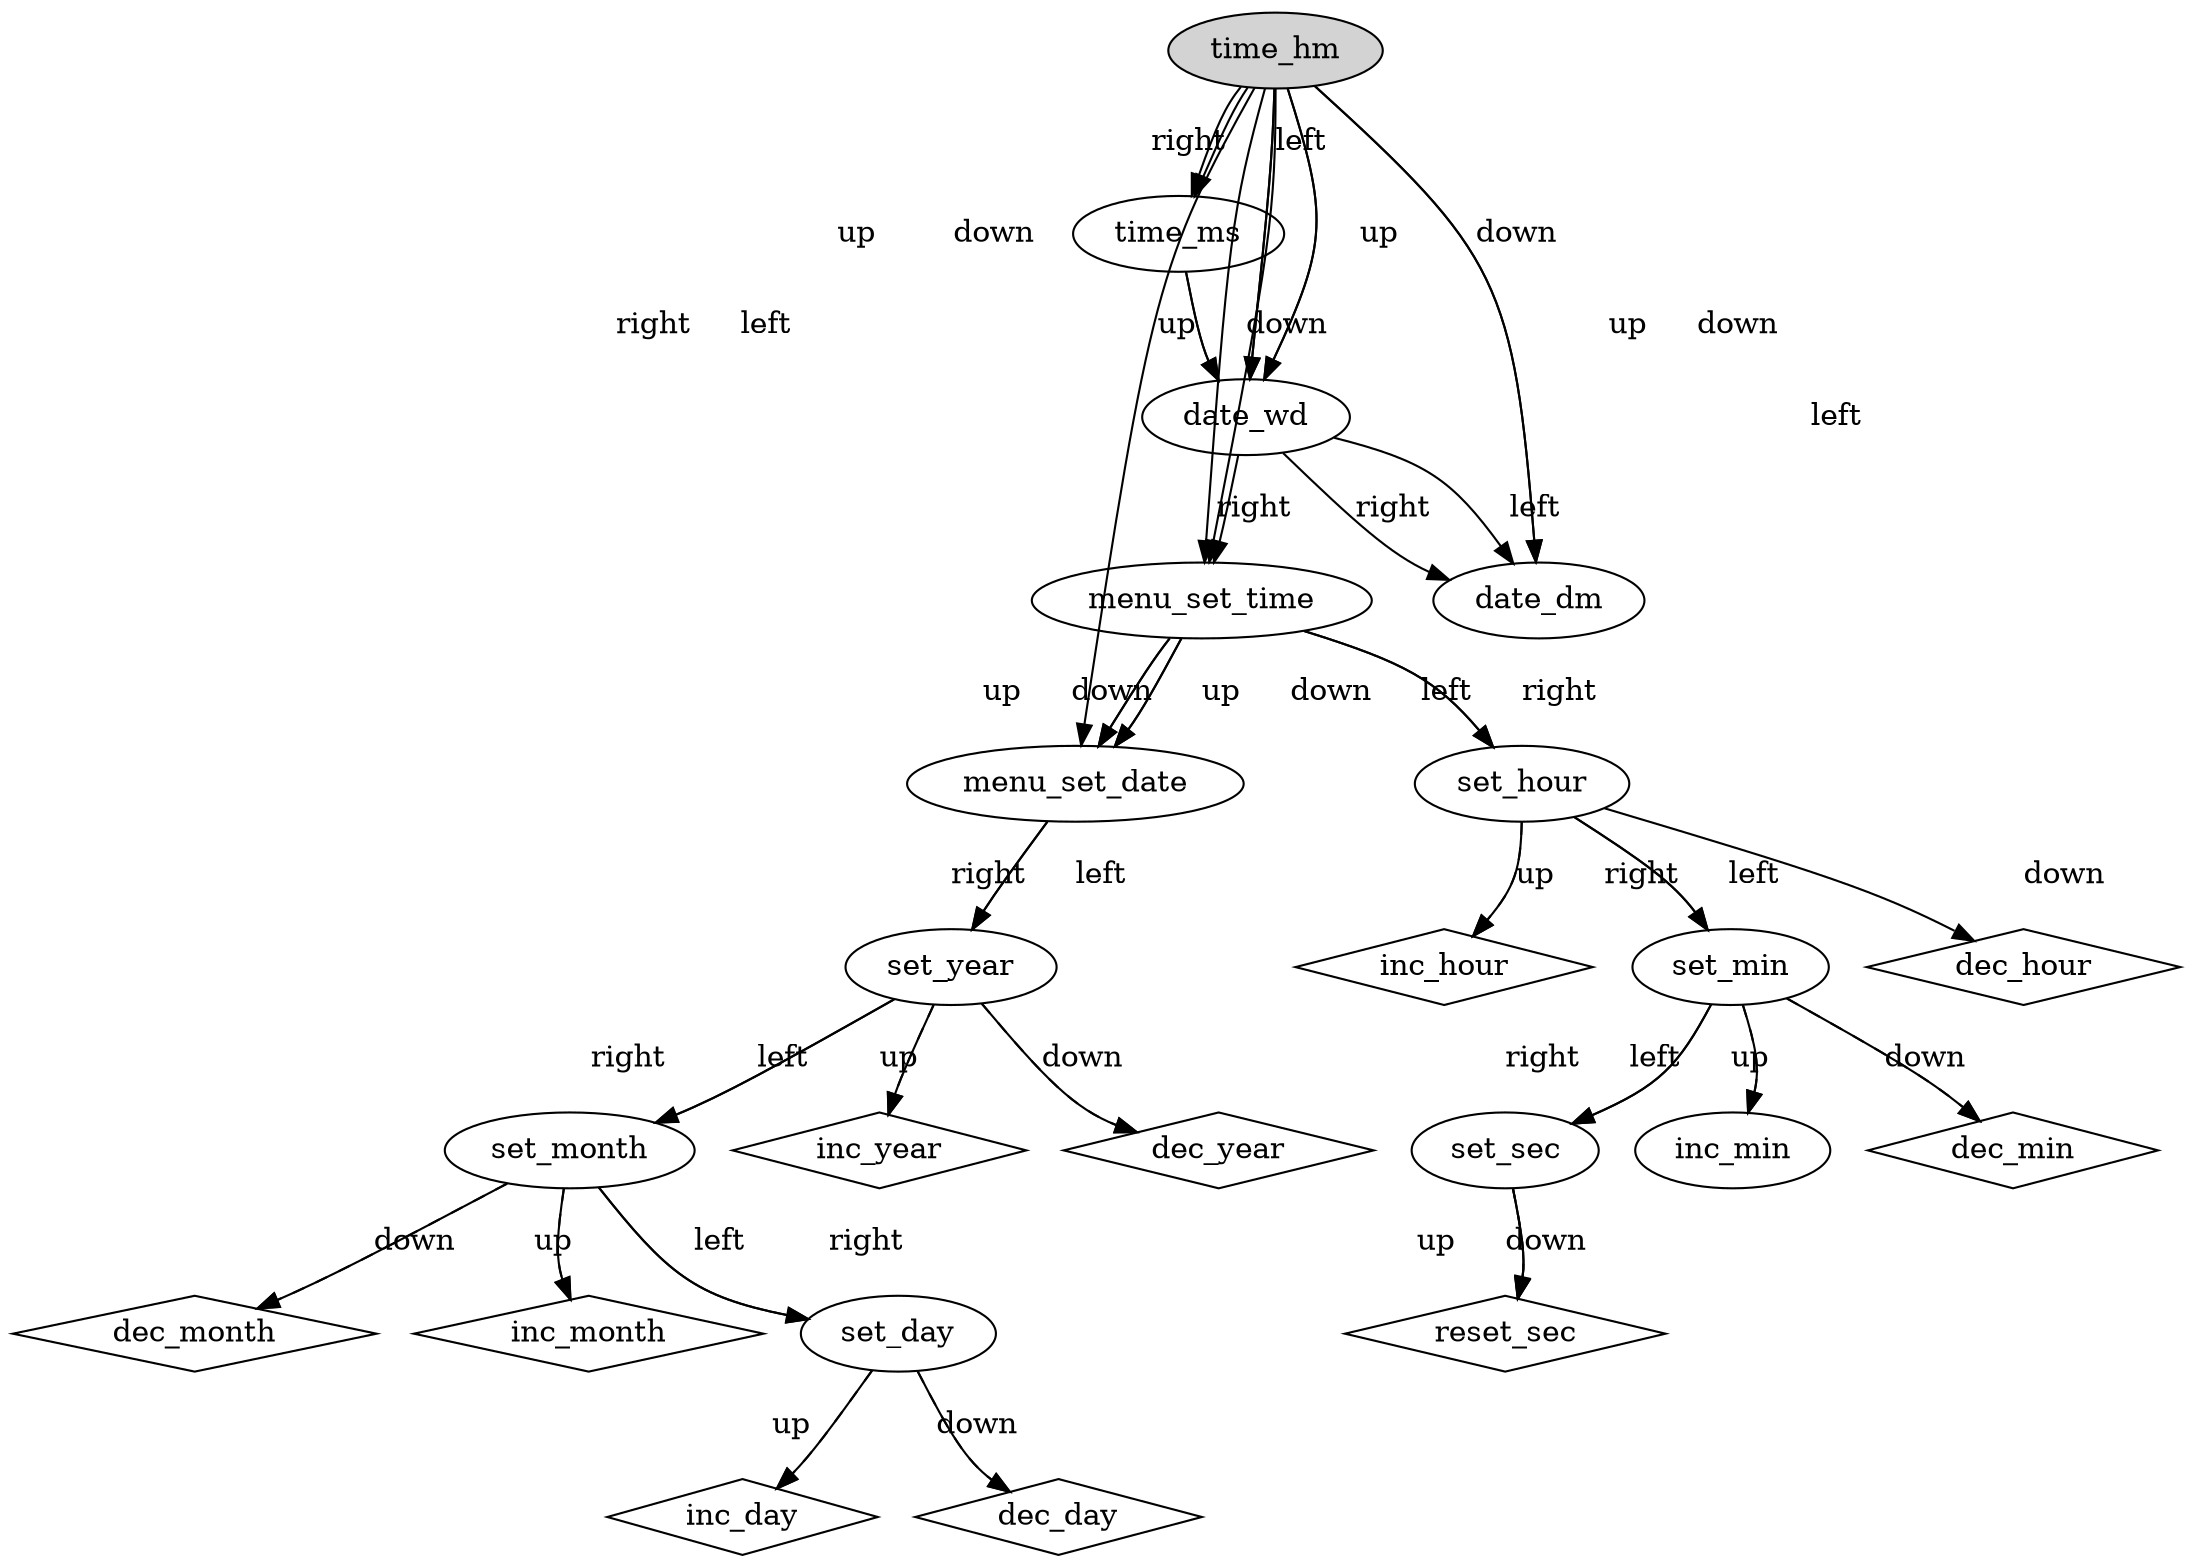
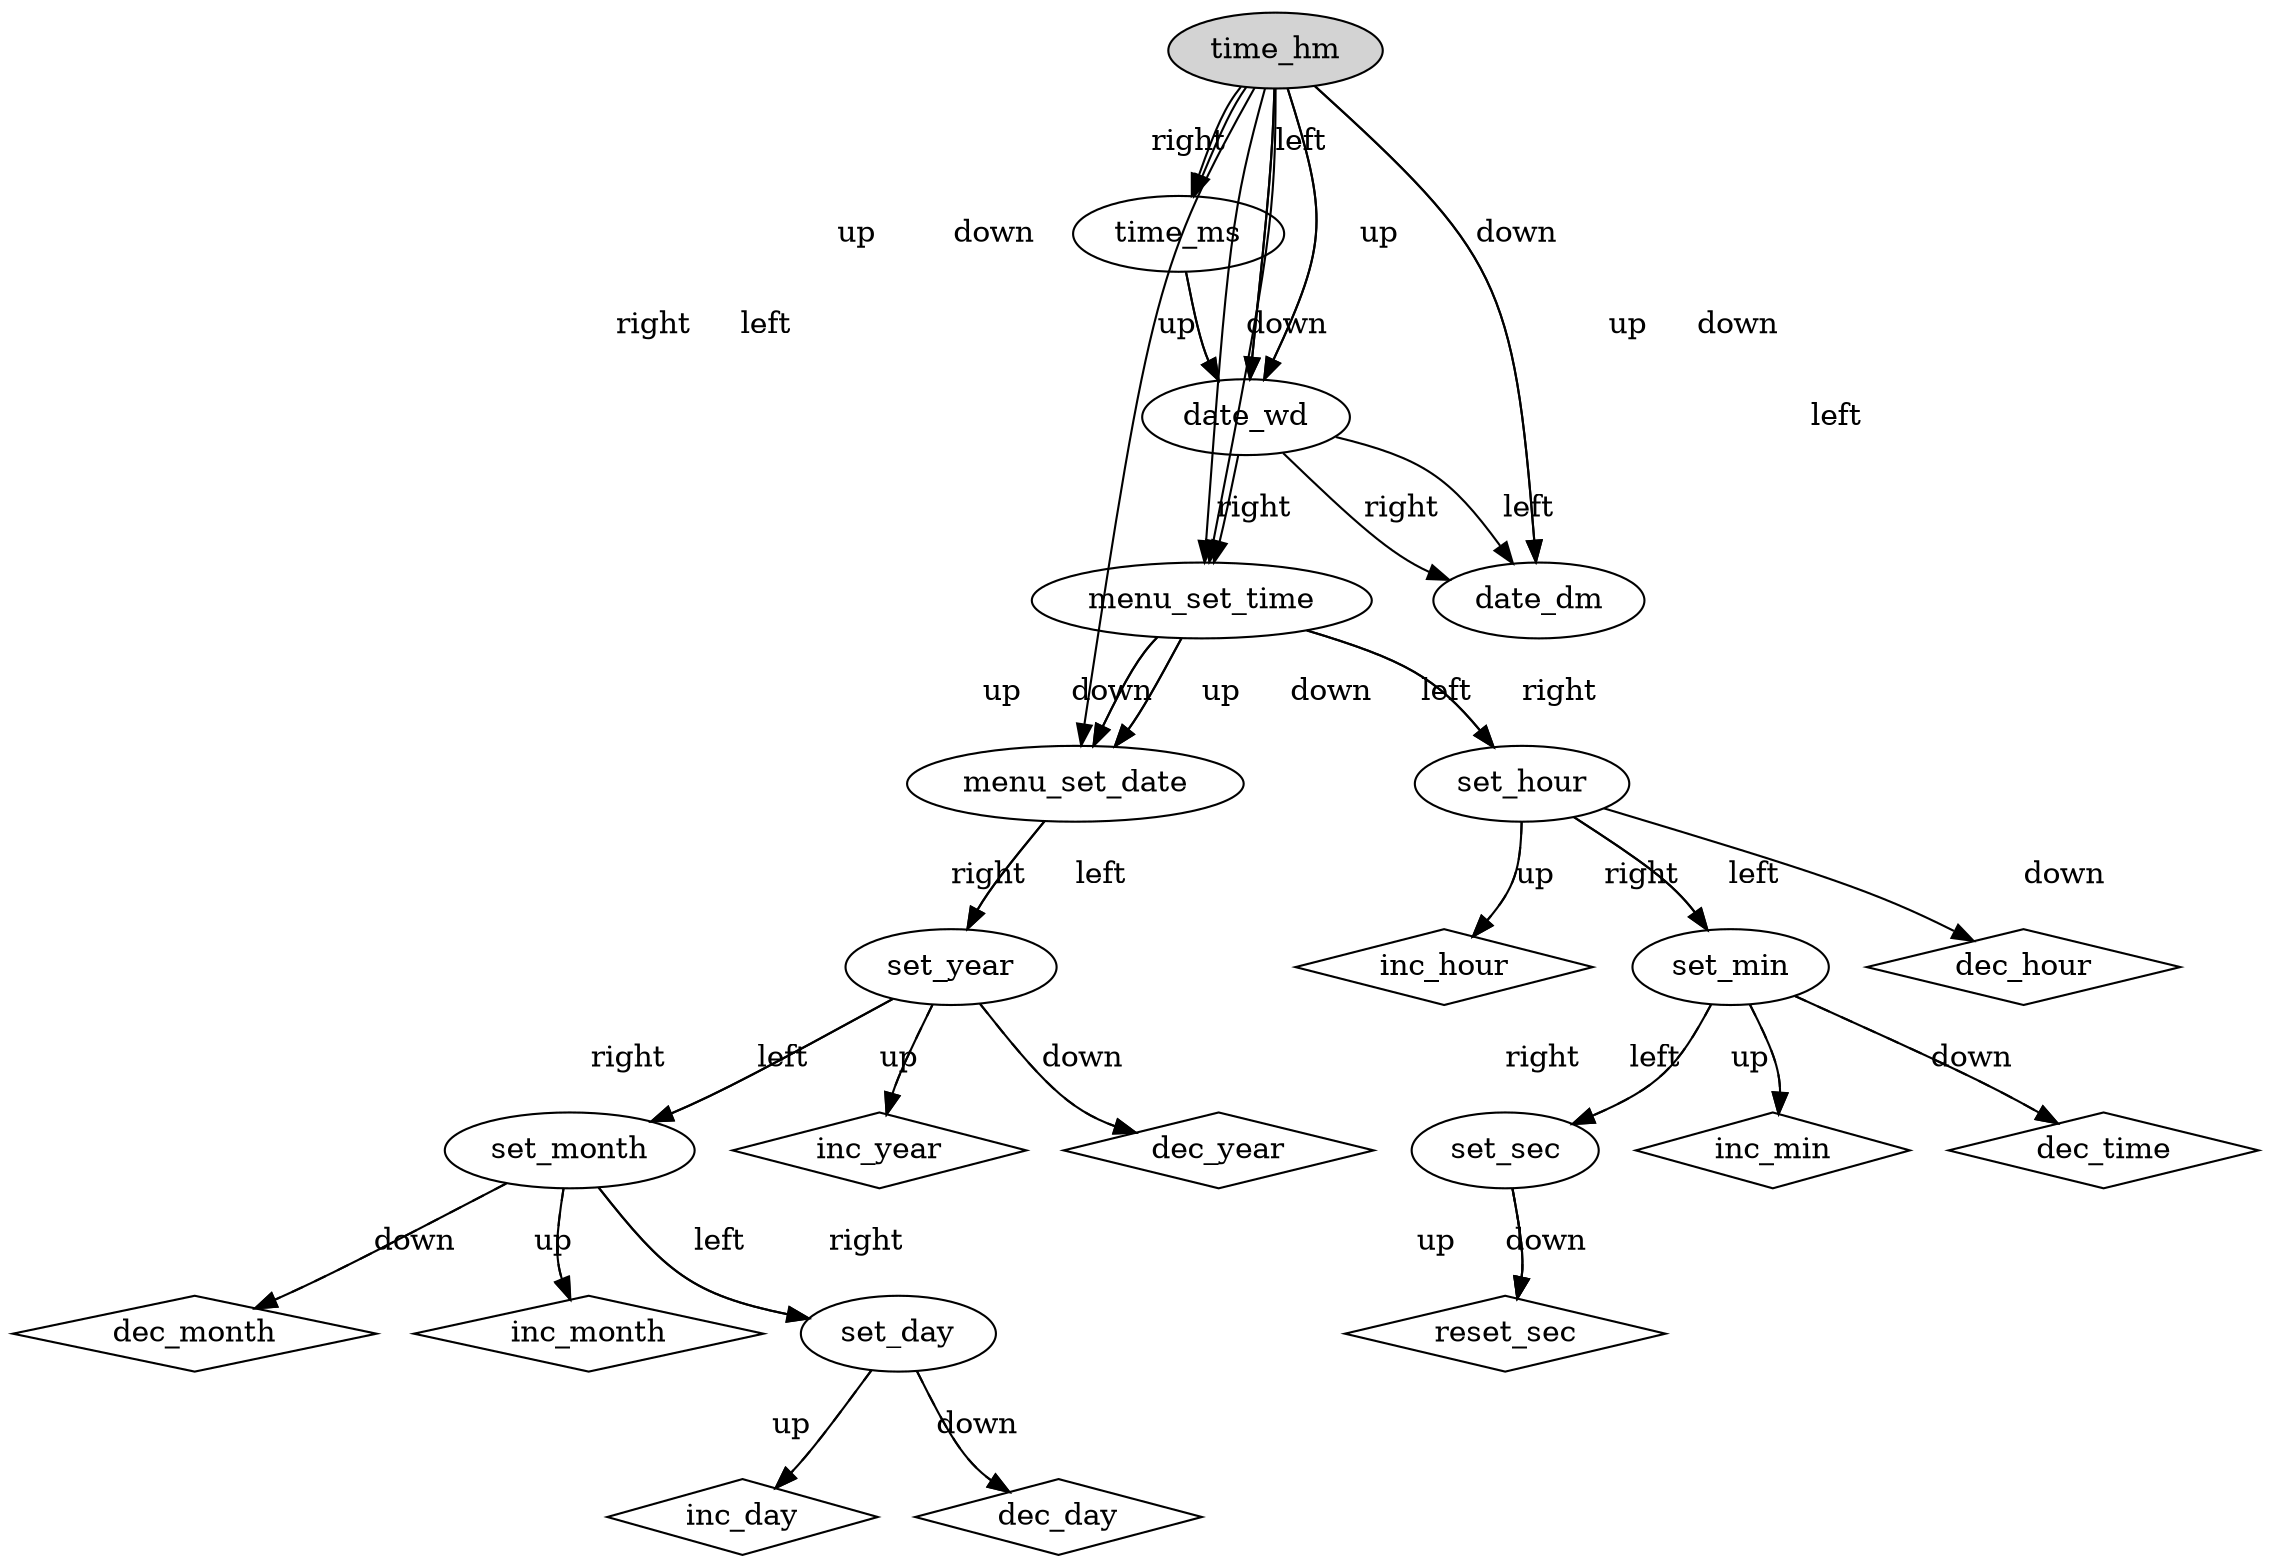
(1664, 1073) -> (1664, 1073)
(1733, 1150) -> (1773, 1150)
(2013, 1150) -> (2104, 1150)
